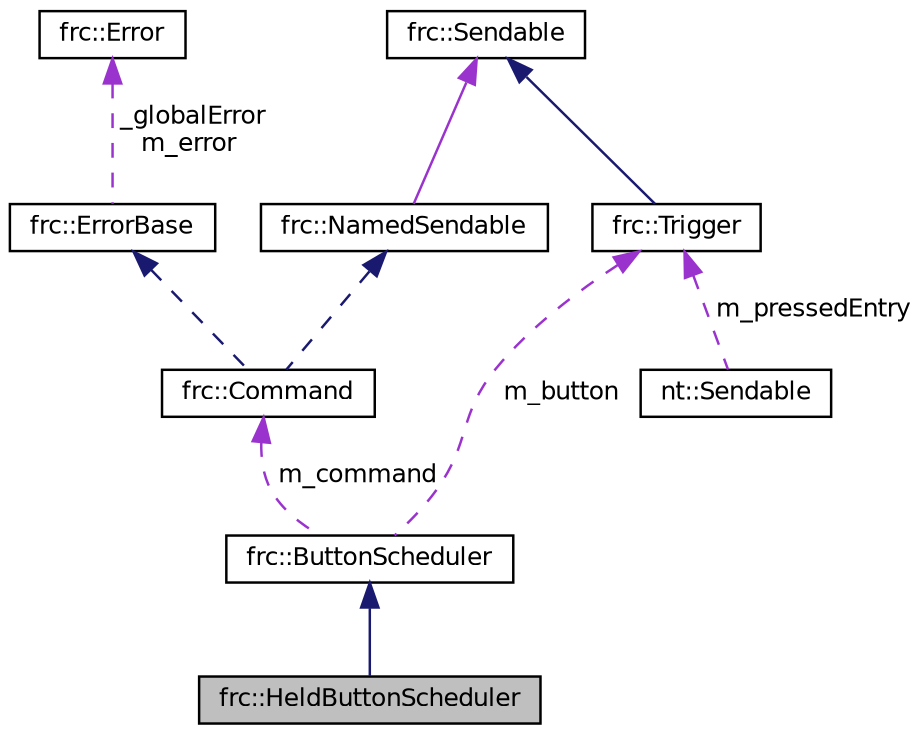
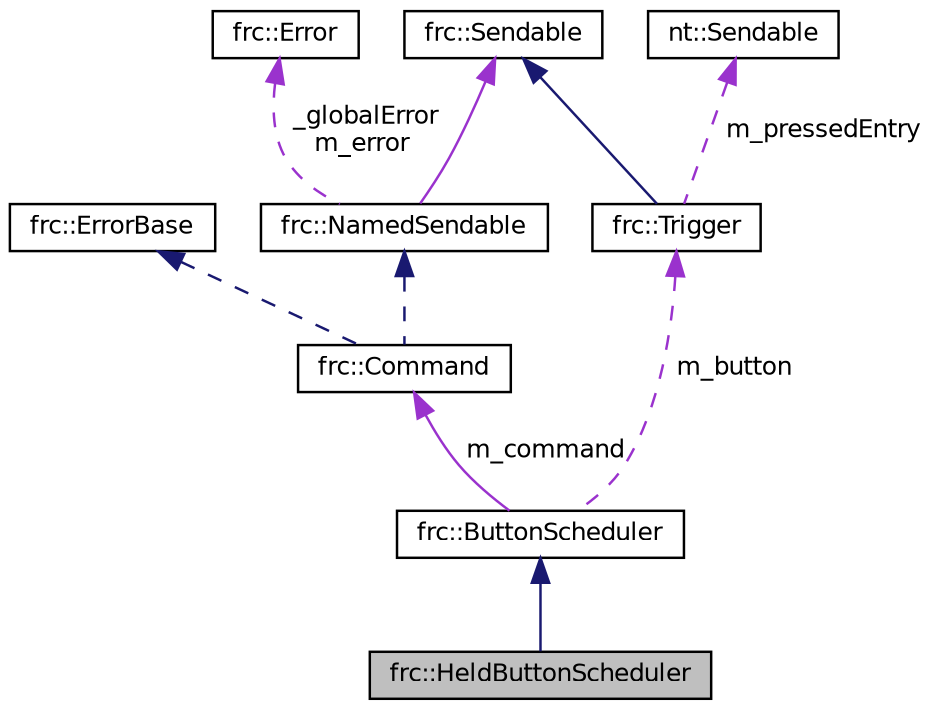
(113, 144) -> (284, 156)
(711, 322) -> (706, 143)
(276, 497) -> (462, 468)
